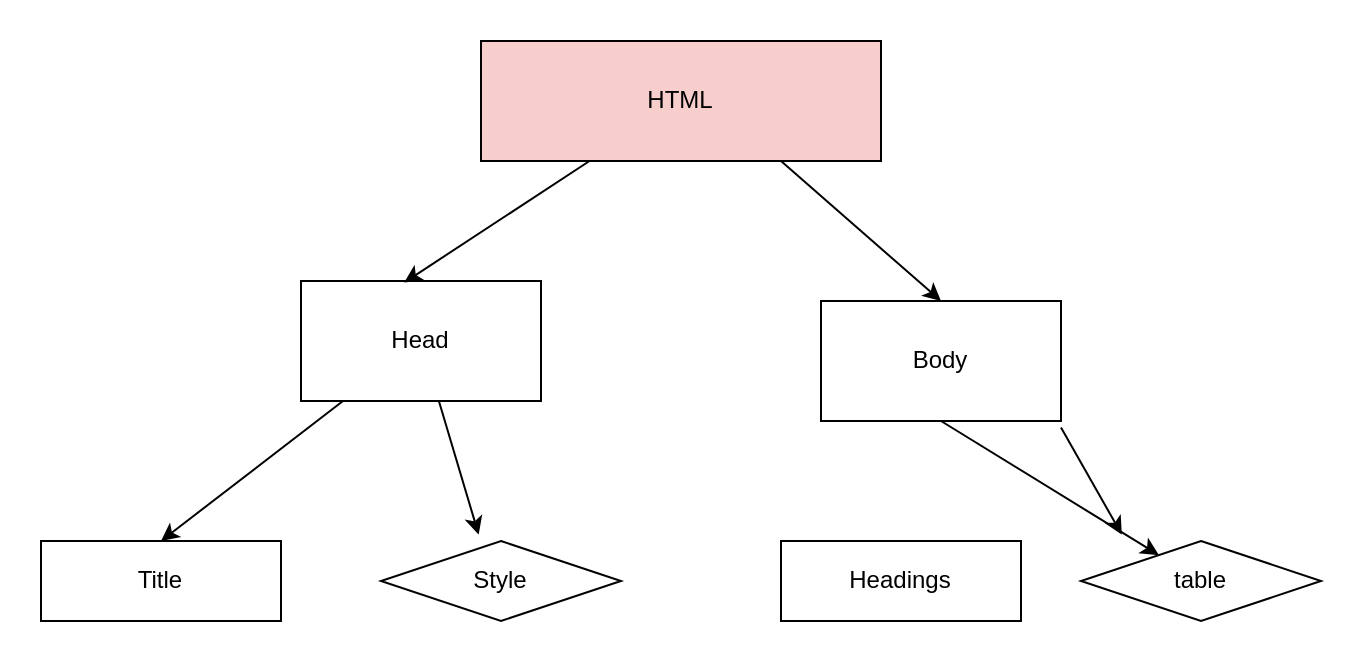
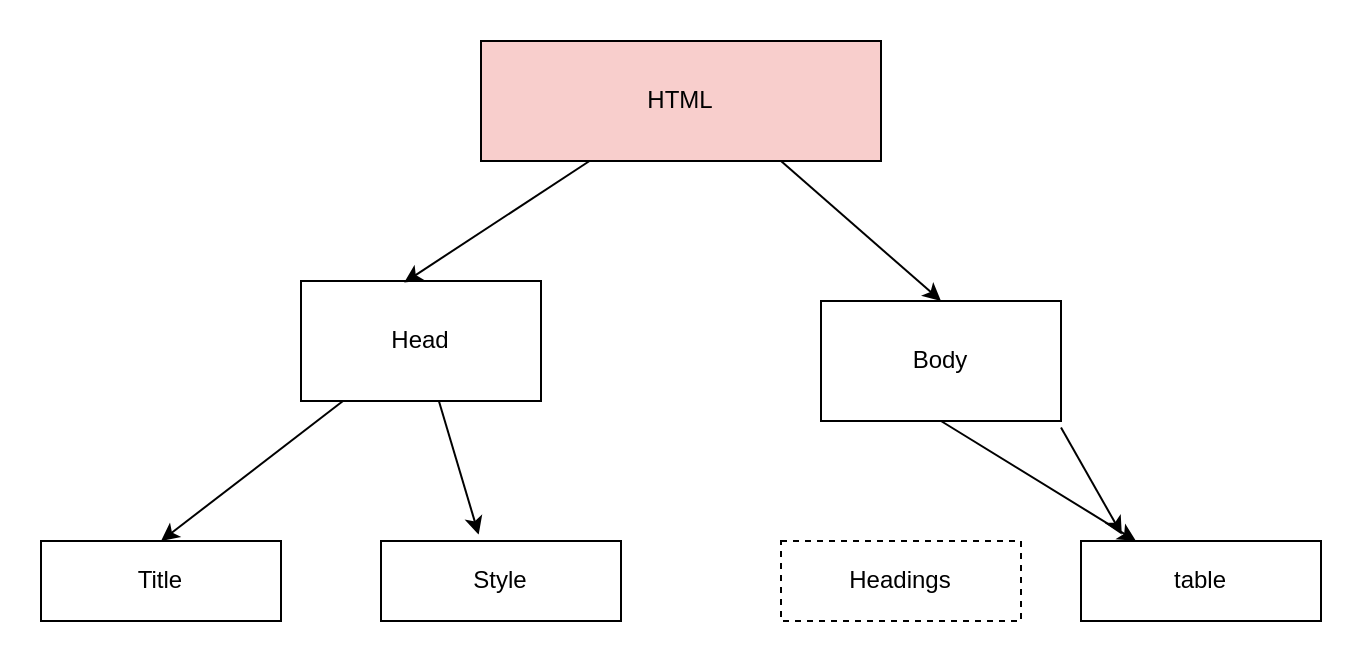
(501, 581) -> (501, 581)
(901, 581) -> (901, 581)
(1201, 581) -> (1201, 581)
